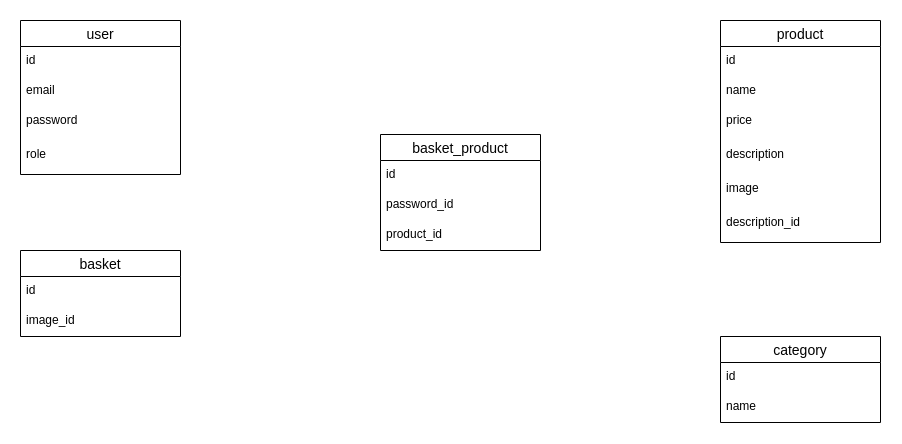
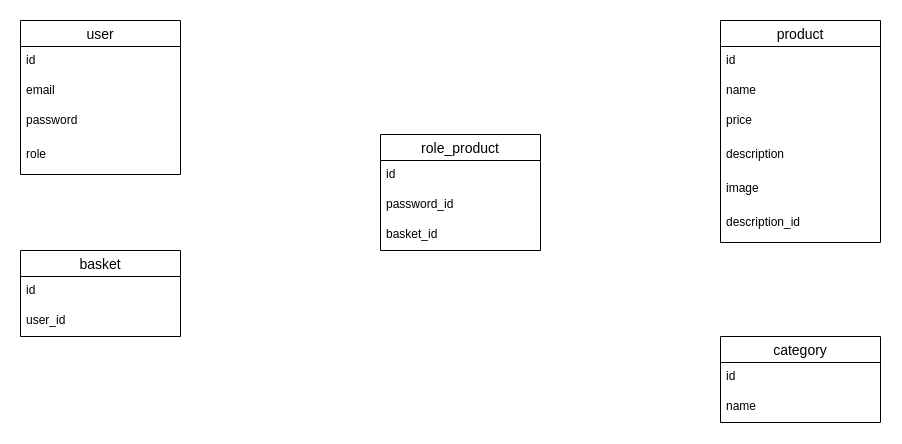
(460, 148) -> (460, 148)
(418, 234) -> (415, 234)
(50, 320) -> (48, 320)
